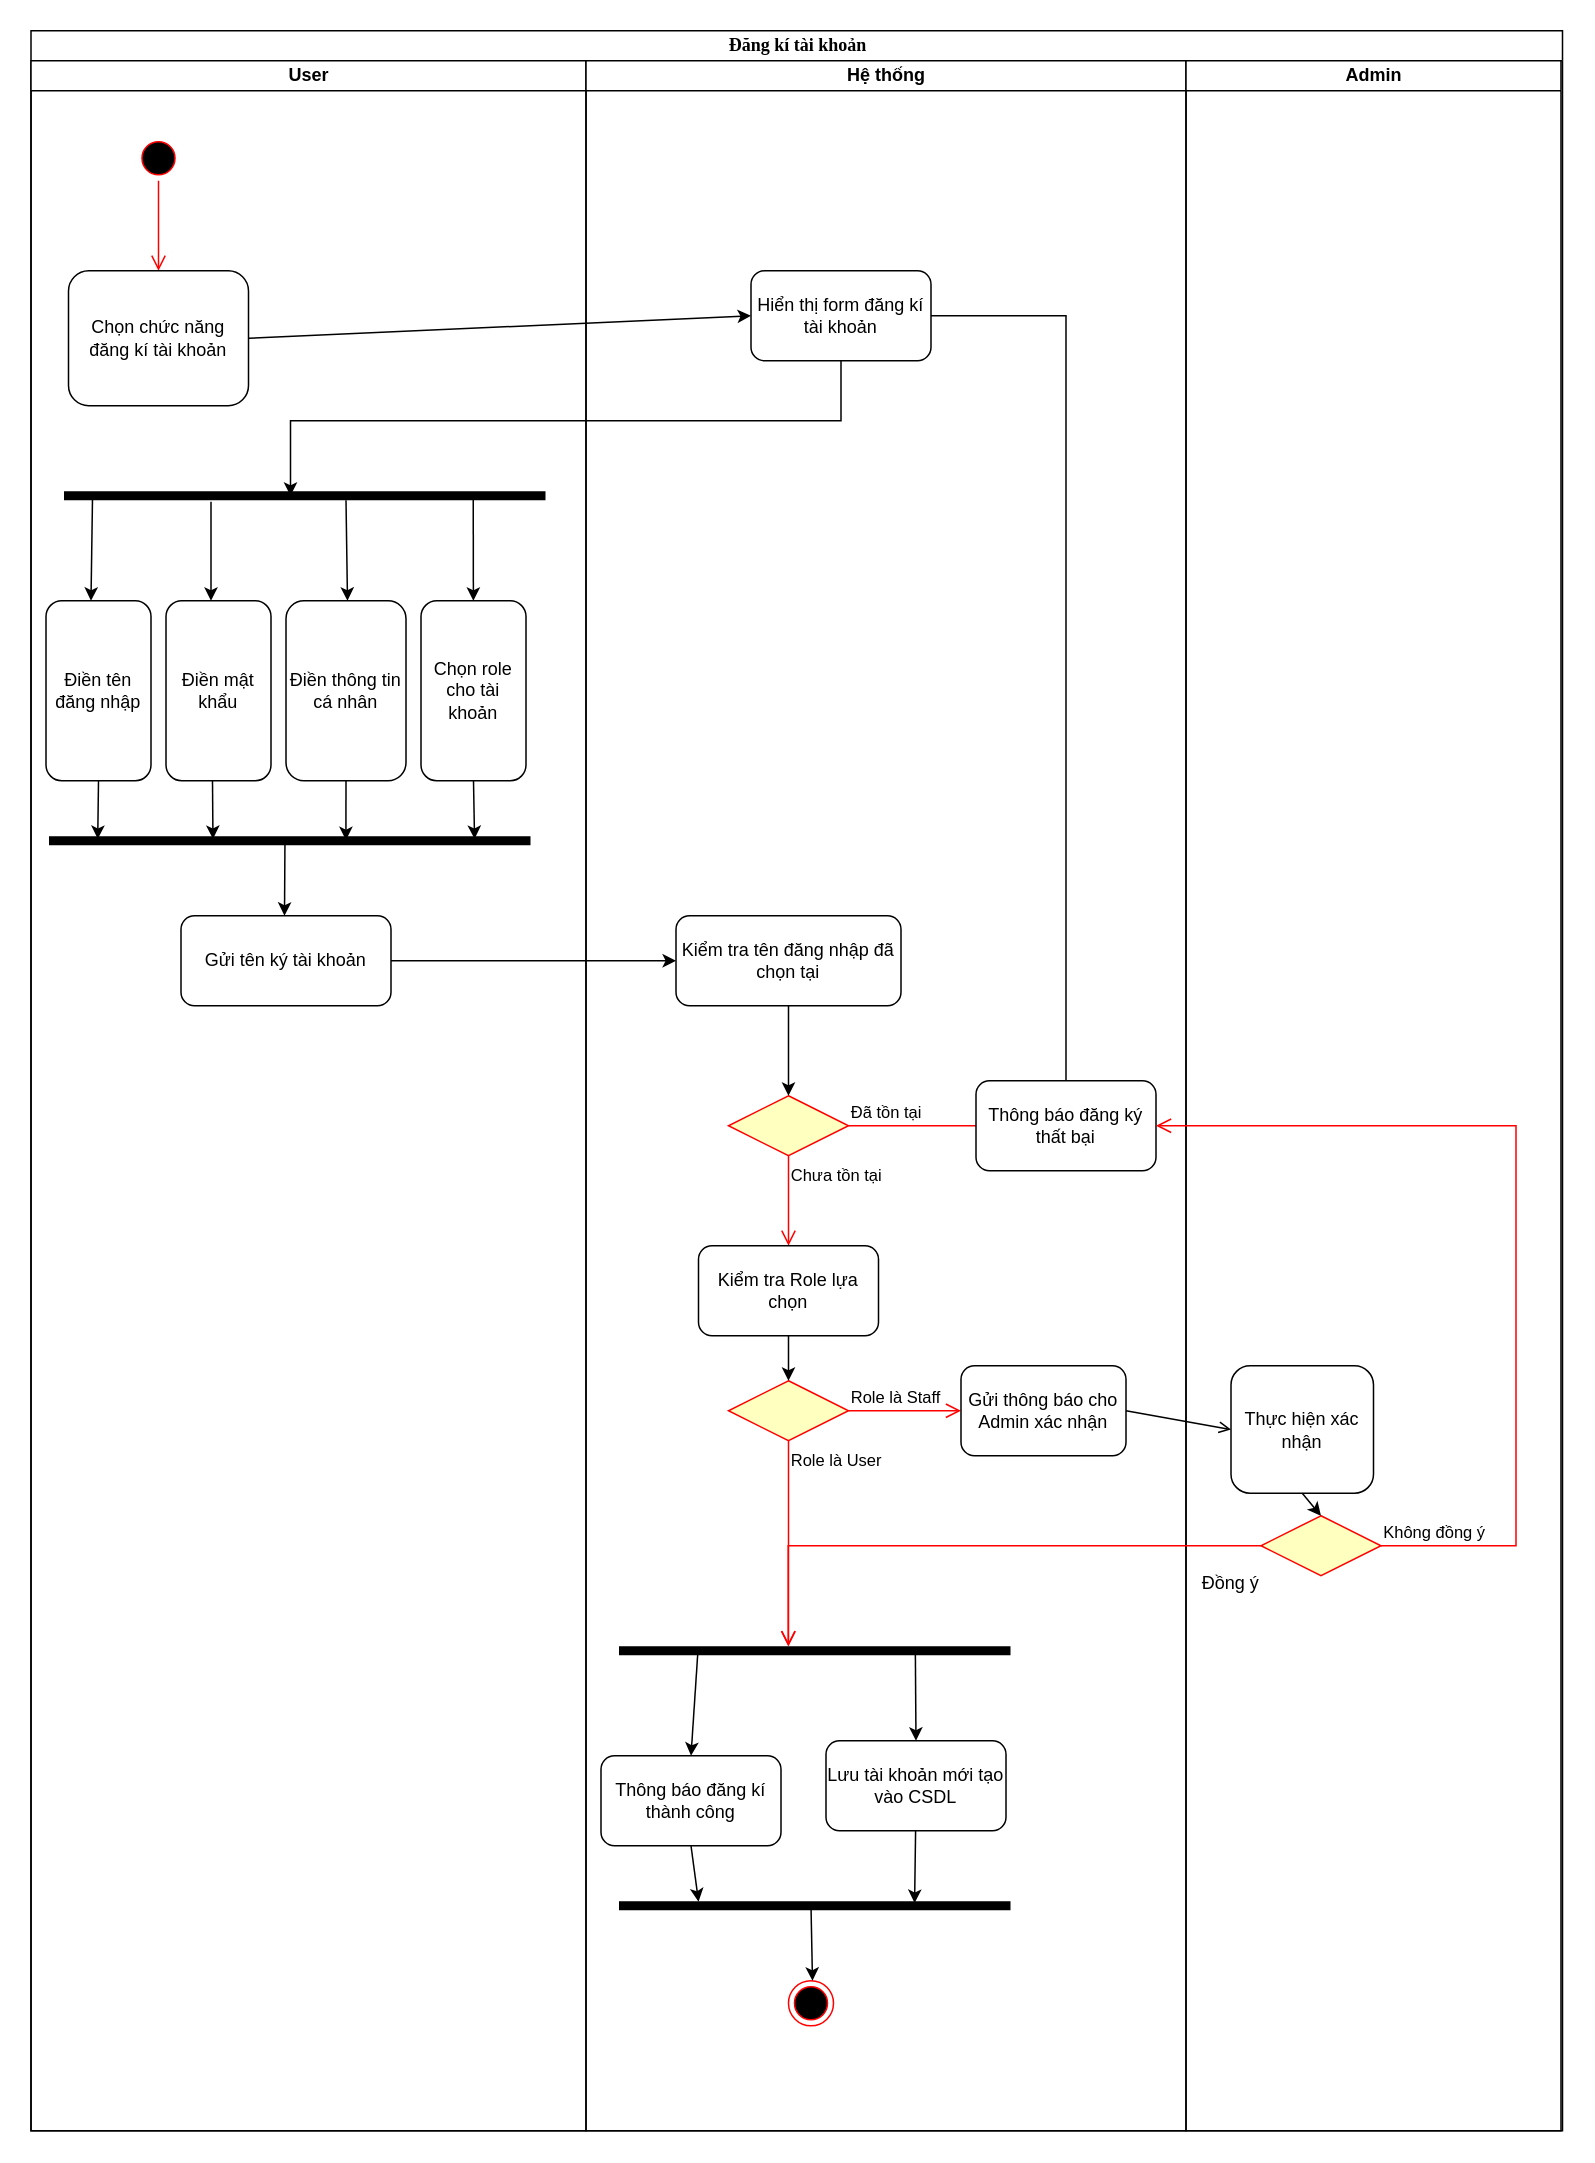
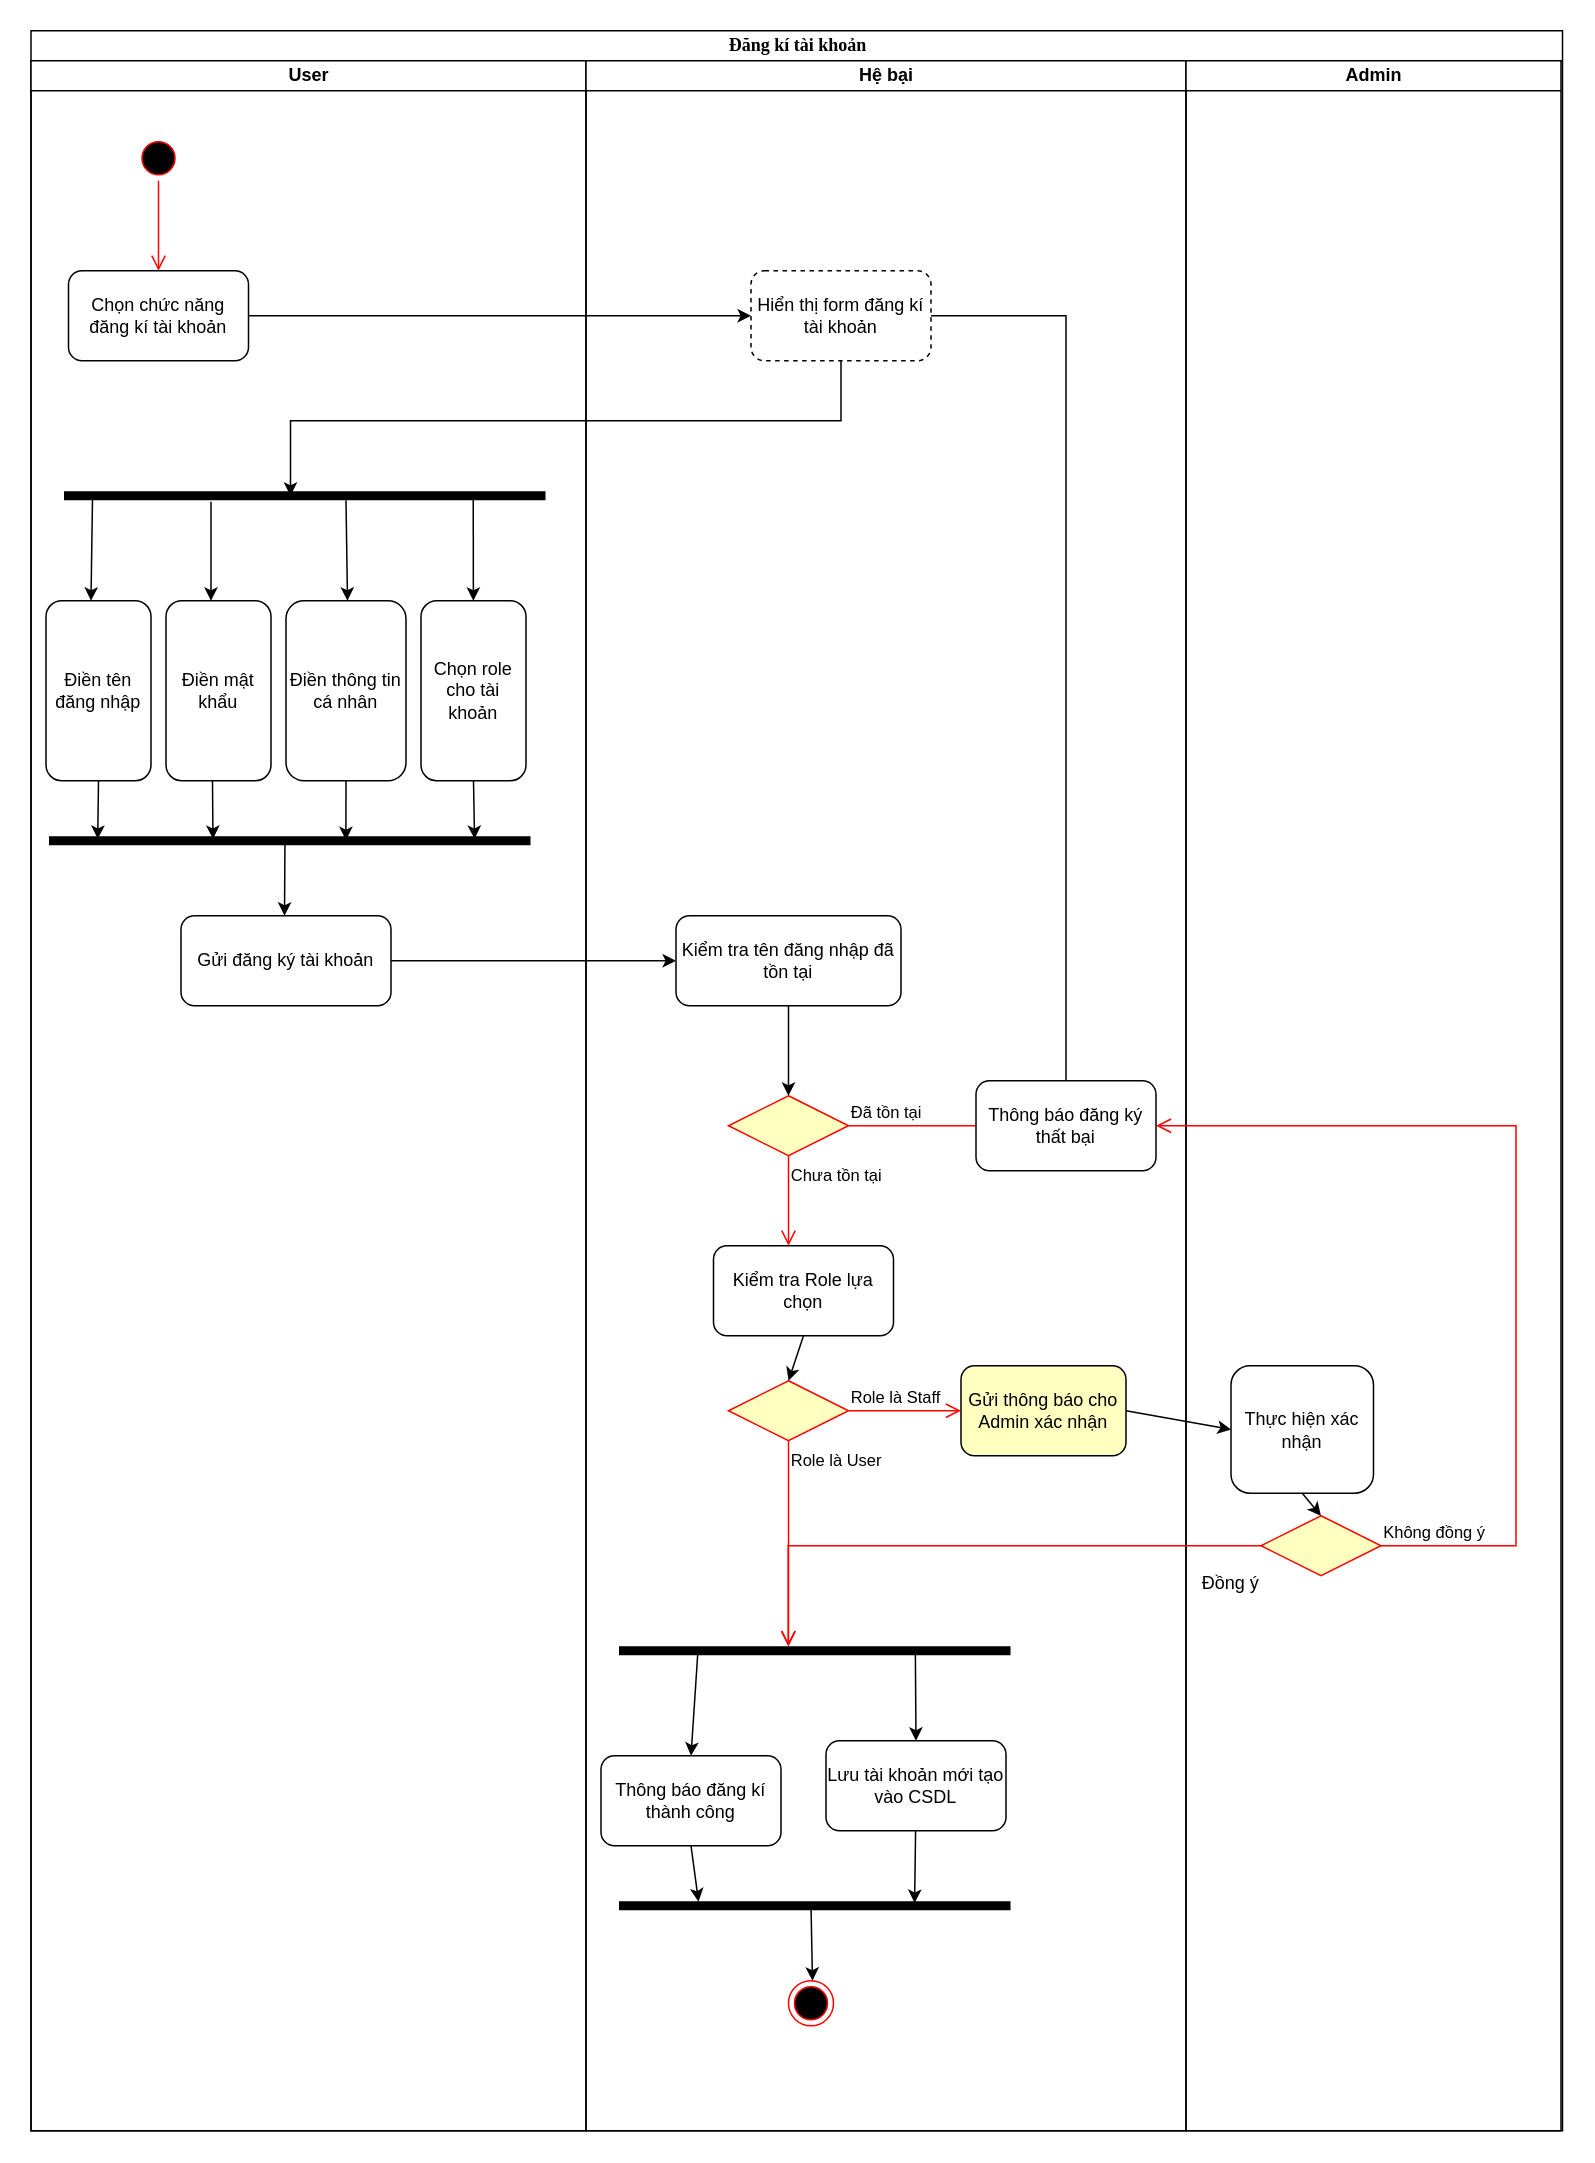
(887, 76) -> (887, 76)
(841, 316) -> (841, 316)
(158, 338) -> (158, 316)
(286, 961) -> (286, 961)
(788, 961) -> (788, 961)
(788, 1291) -> (803, 1291)
(1043, 1411) -> (1043, 1411)
(1222, 1428) -> (1219, 1427)
